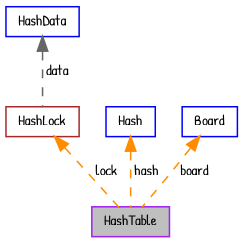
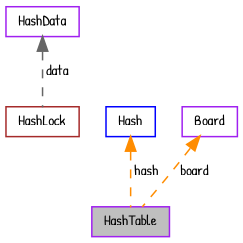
(43, 22) -> (43, 22)
(210, 122) -> (210, 122)
(92, 177) -> none
